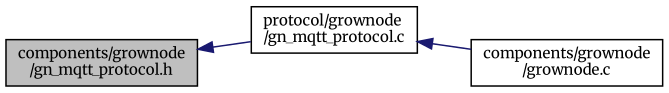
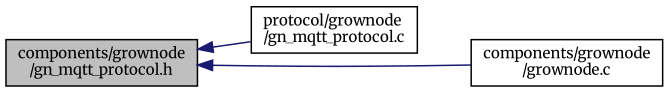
(452, 47) -> (342, 66)
